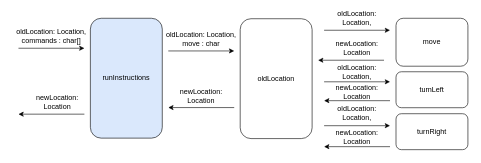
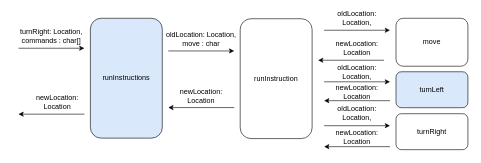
(51, 36) -> (51, 36)
(276, 79) -> (276, 79)
(432, 90) -> (432, 90)
